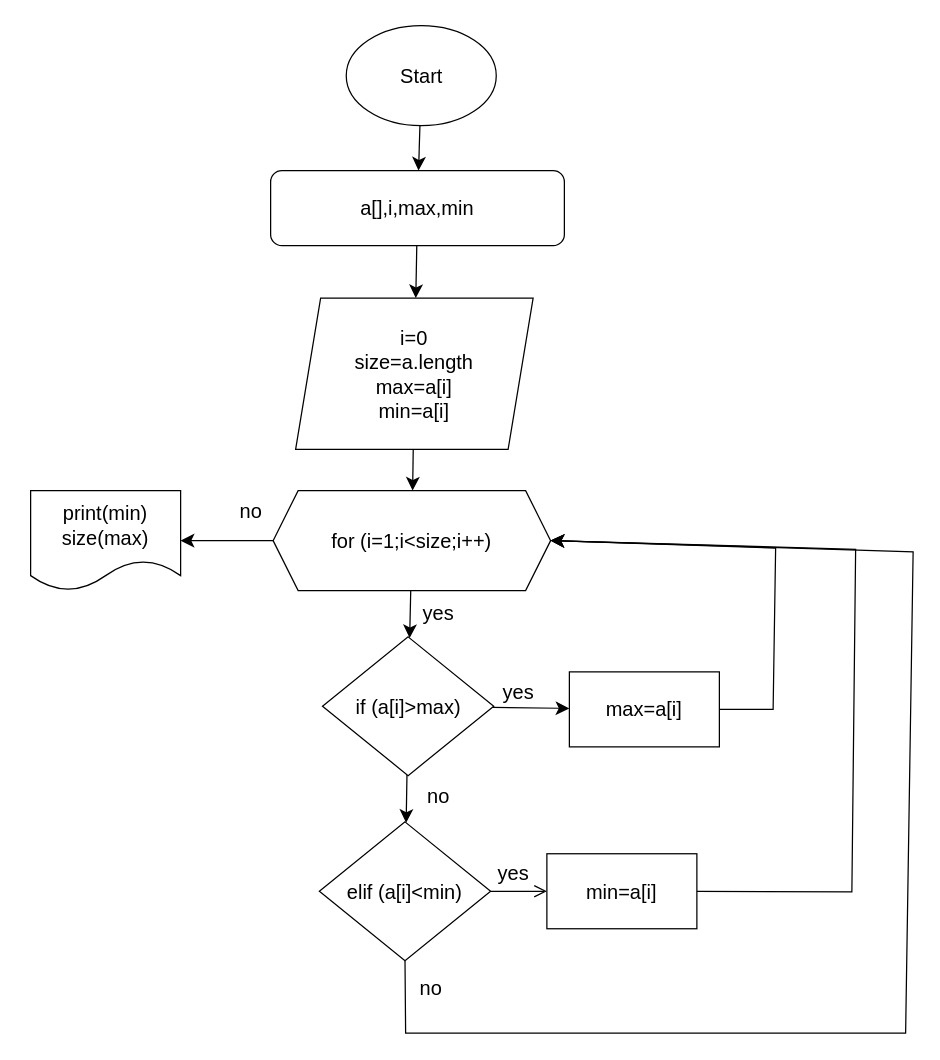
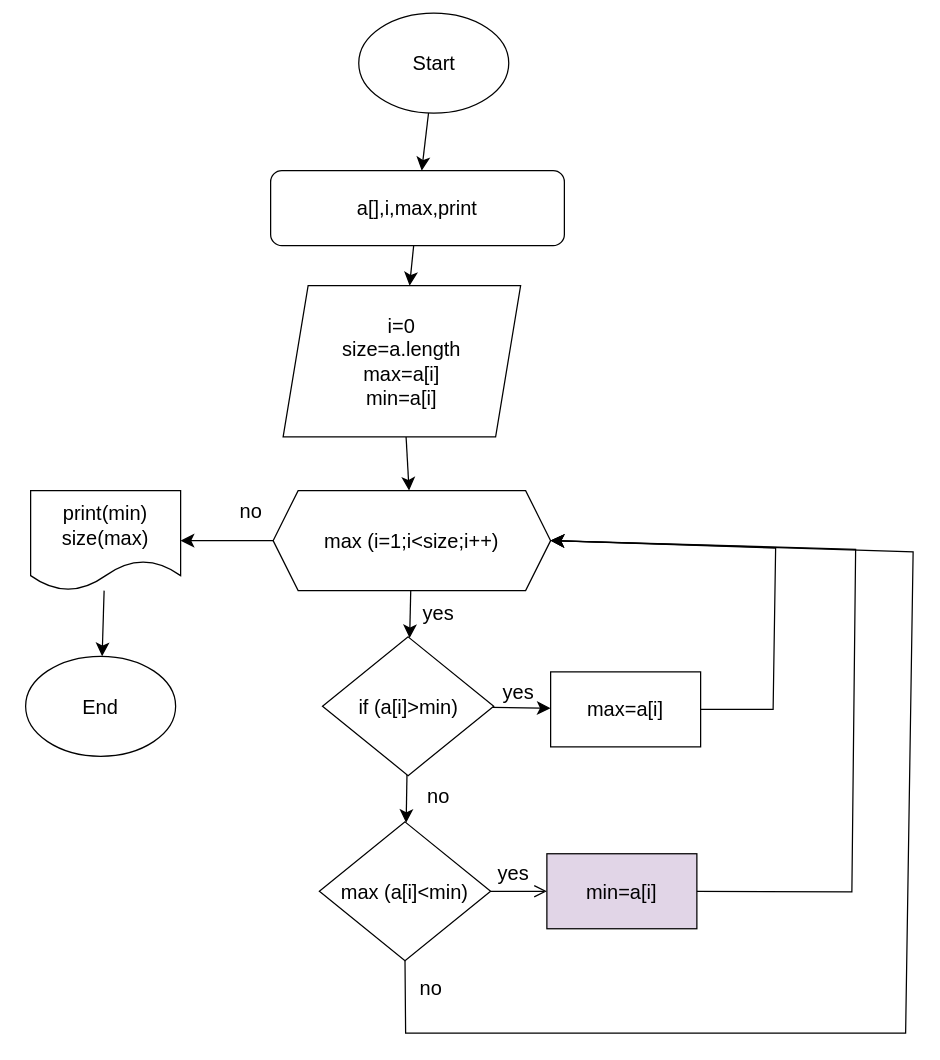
(421, 76) -> (434, 63)
(418, 208) -> (418, 208)
(414, 374) -> (402, 361)
(412, 541) -> (412, 541)
none -> (103, 619)
none -> (101, 706)
(409, 707) -> (409, 707)
(644, 709) -> (626, 709)
(622, 891) -> (622, 891)
(405, 892) -> (405, 892)
